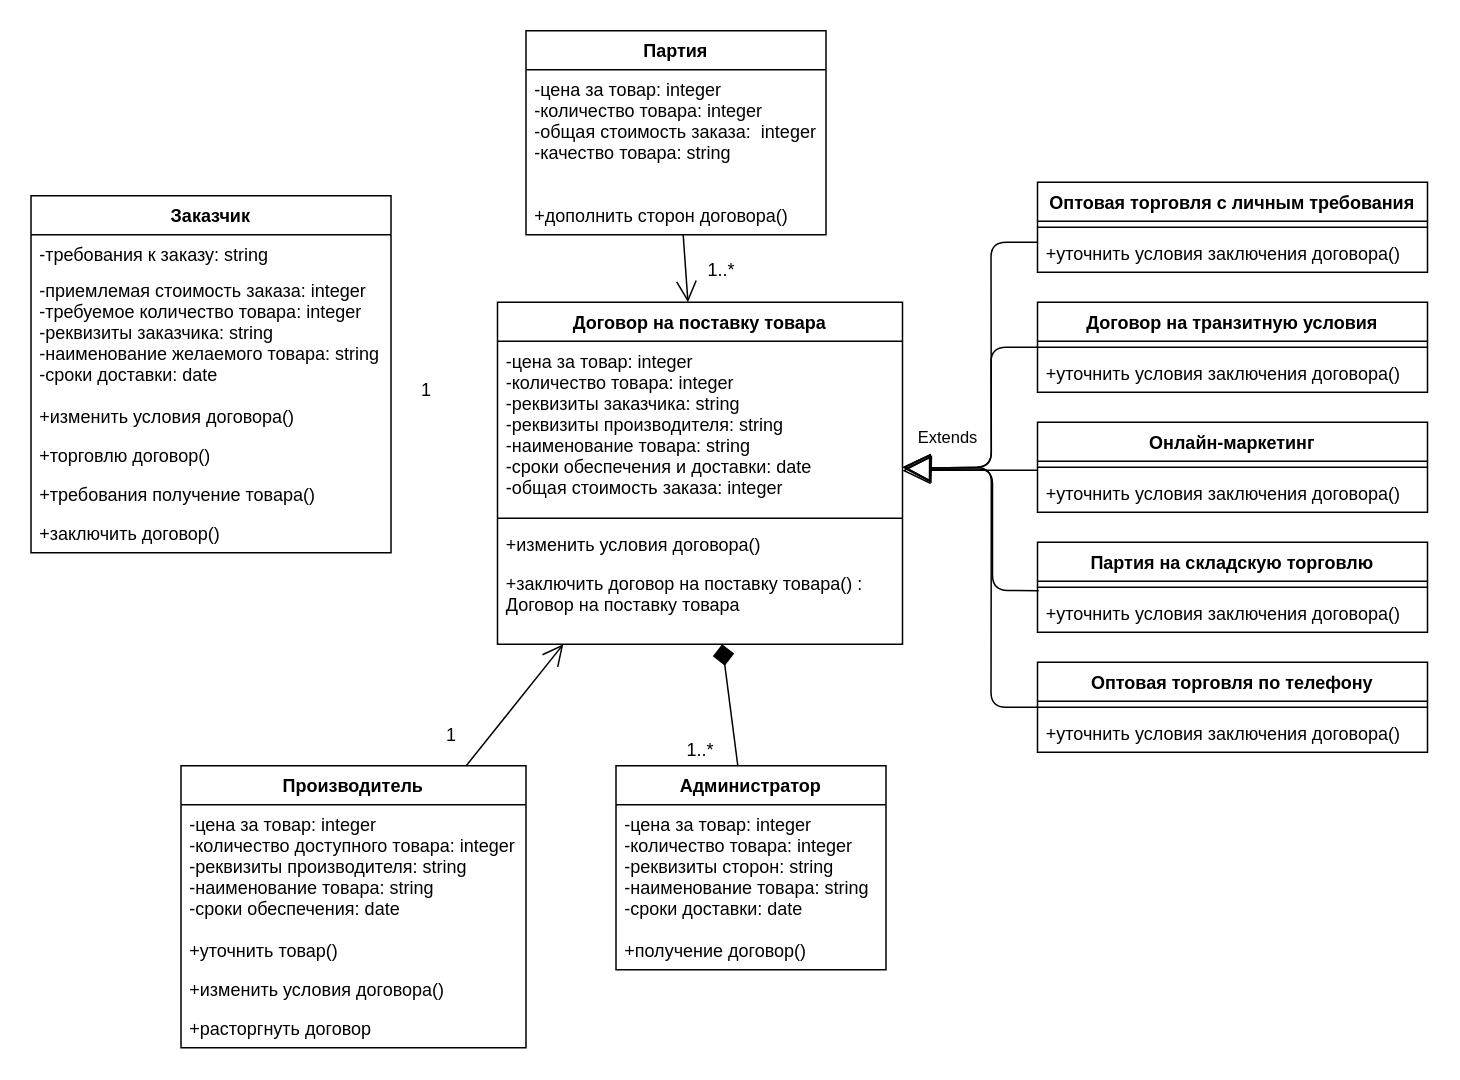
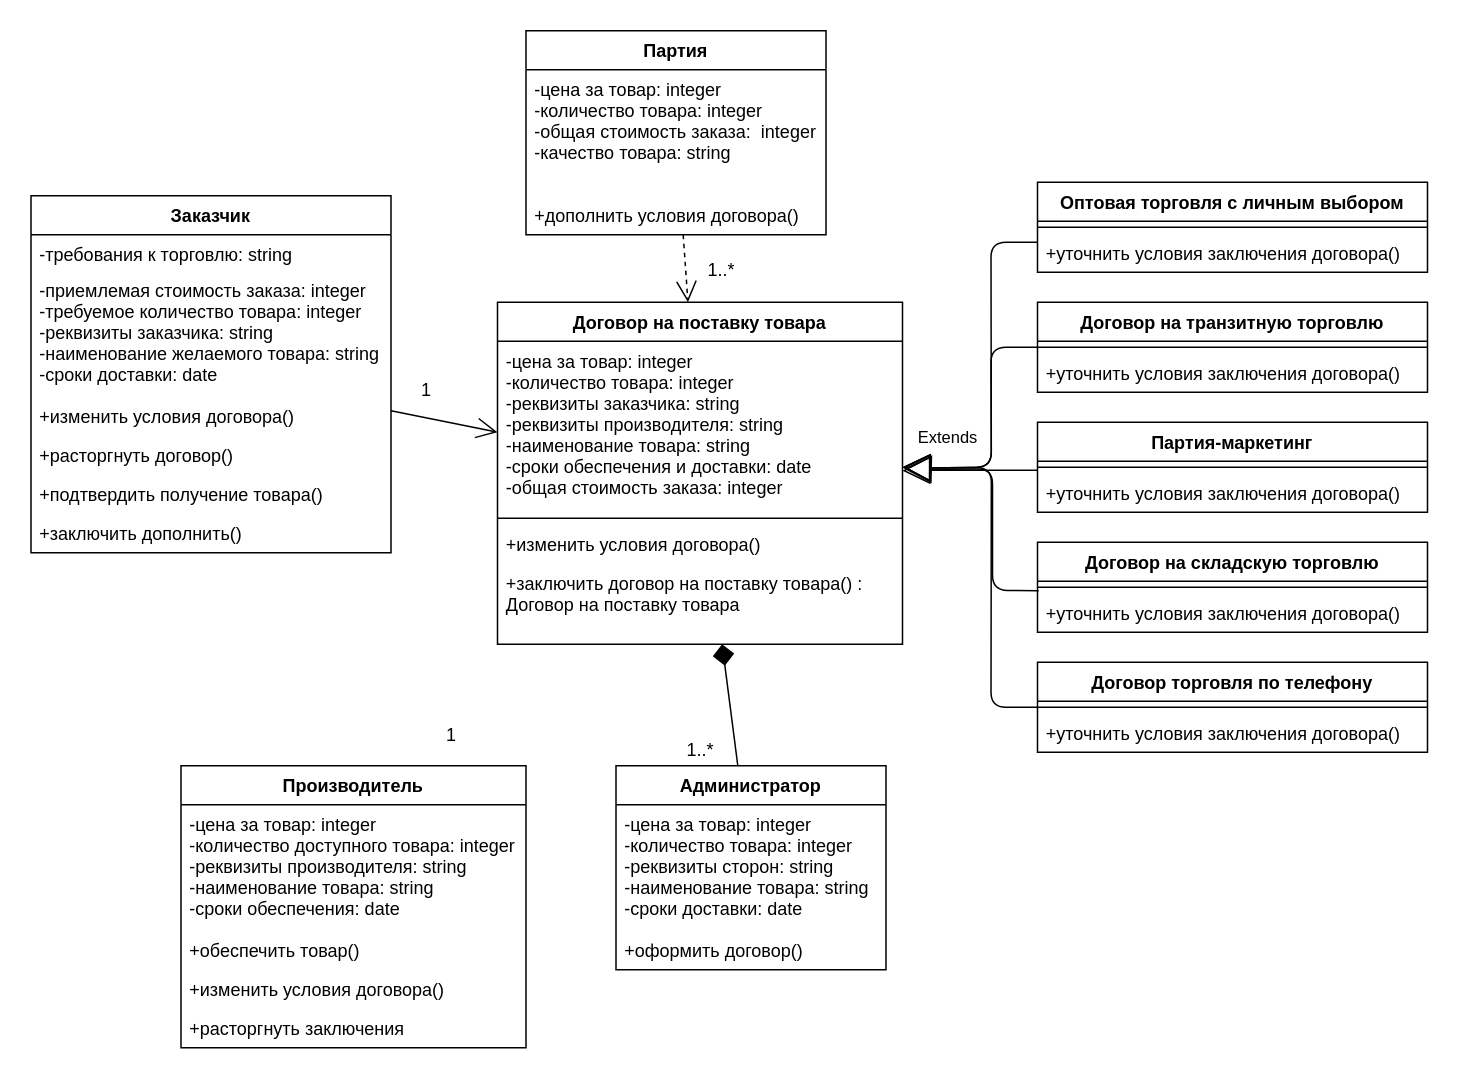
(1232, 203) -> (1232, 203)
(670, 216) -> (675, 216)
(168, 255) -> (179, 255)
(685, 268) -> (685, 268)
(1232, 323) -> (1232, 323)
none -> (442, 421)
(1232, 443) -> (1232, 443)
(132, 456) -> (148, 456)
(186, 495) -> (191, 495)
(137, 534) -> (148, 534)
(1232, 563) -> (1232, 563)
(1232, 683) -> (1232, 683)
(514, 706) -> none
(272, 951) -> (282, 951)
(722, 951) -> (717, 951)
(287, 1029) -> (303, 1029)
